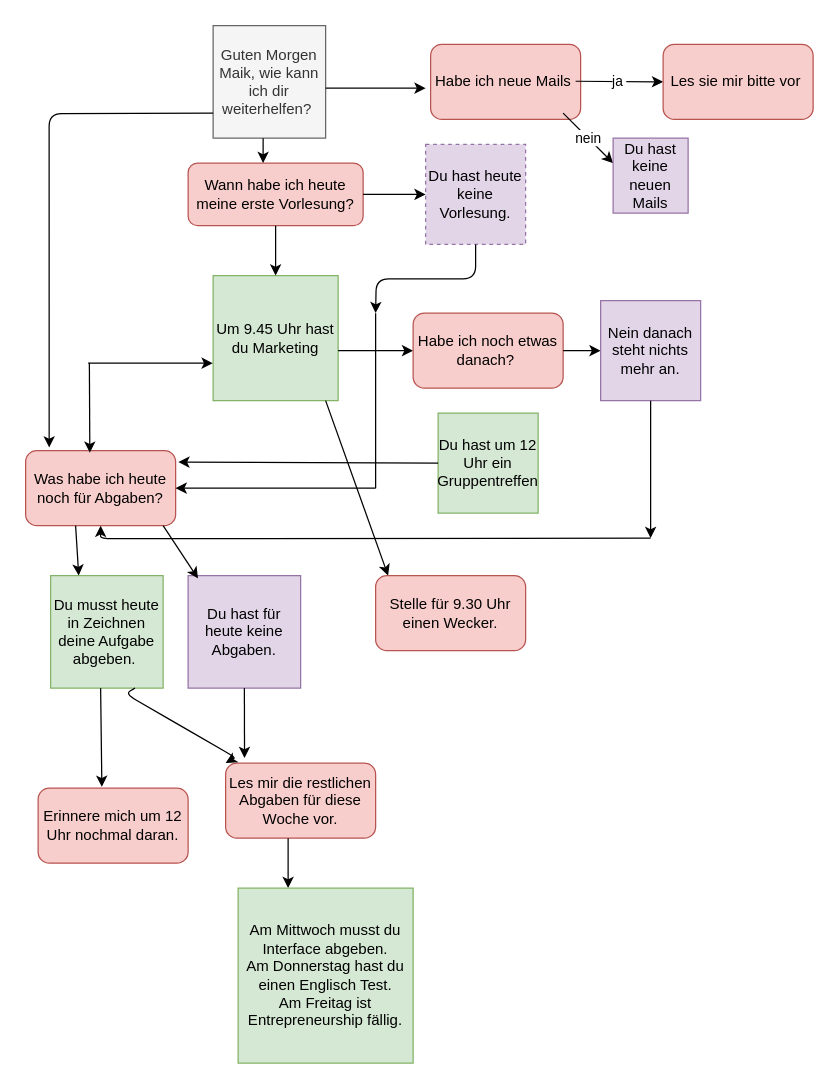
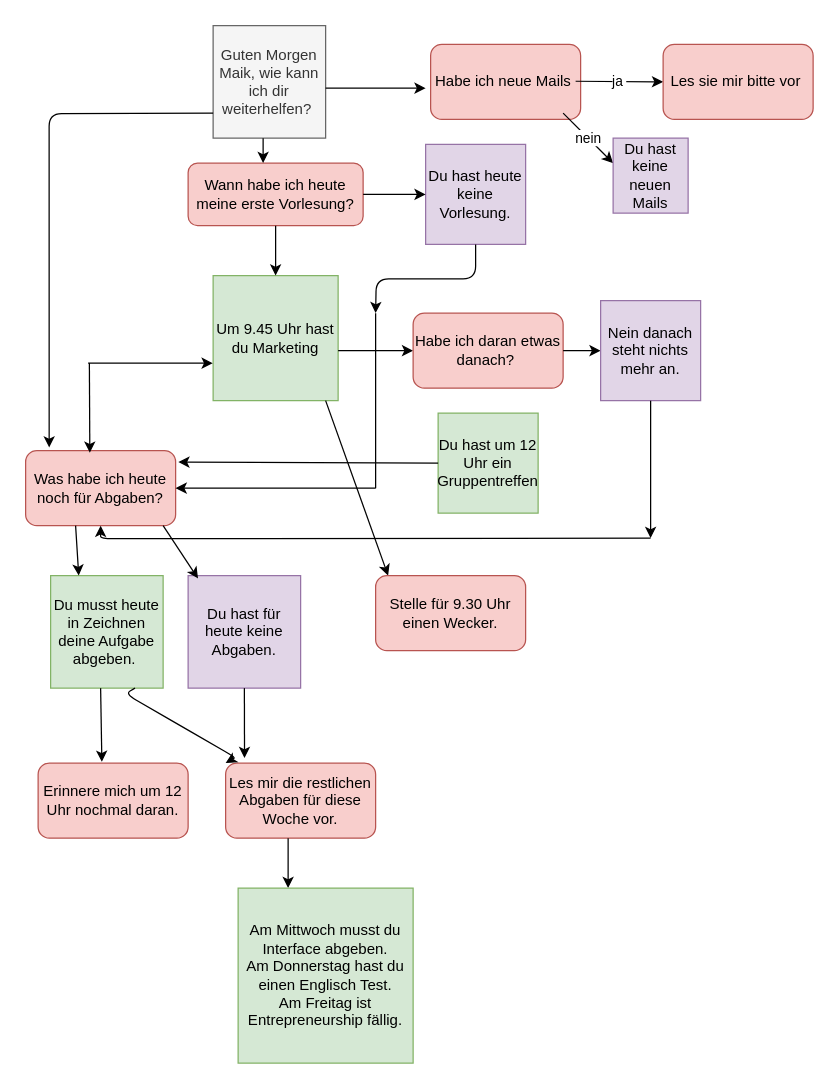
(476, 194) -> (476, 194)
(488, 351) -> (488, 351)
(113, 826) -> (113, 801)
